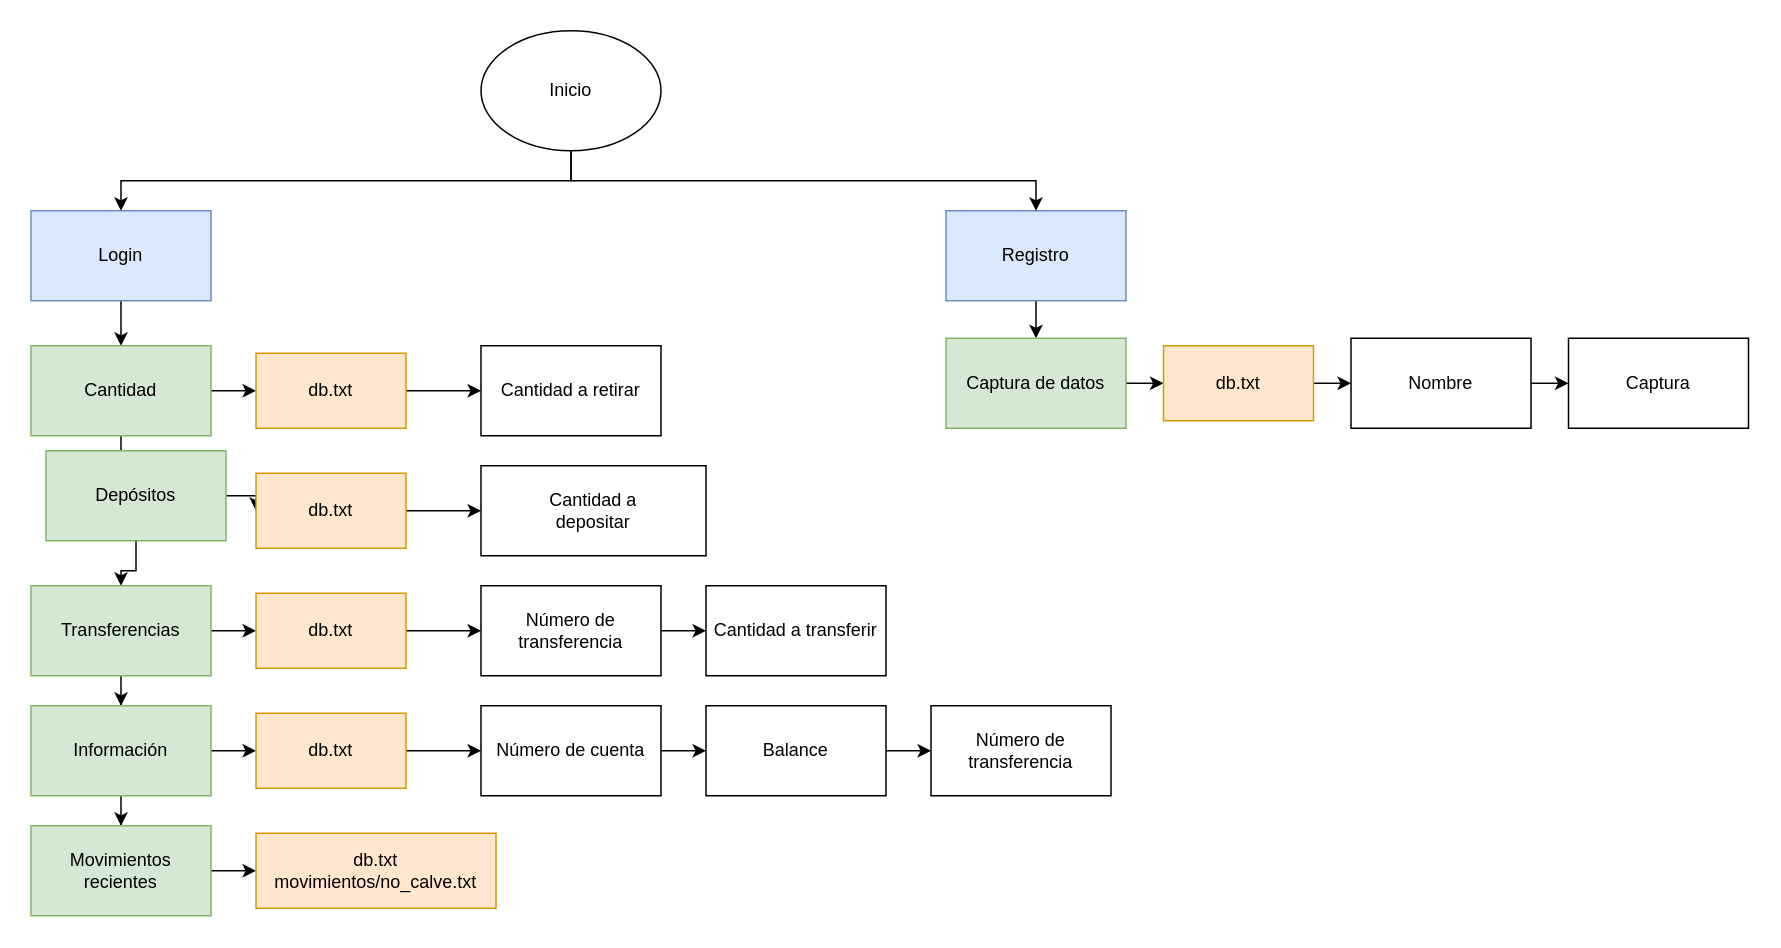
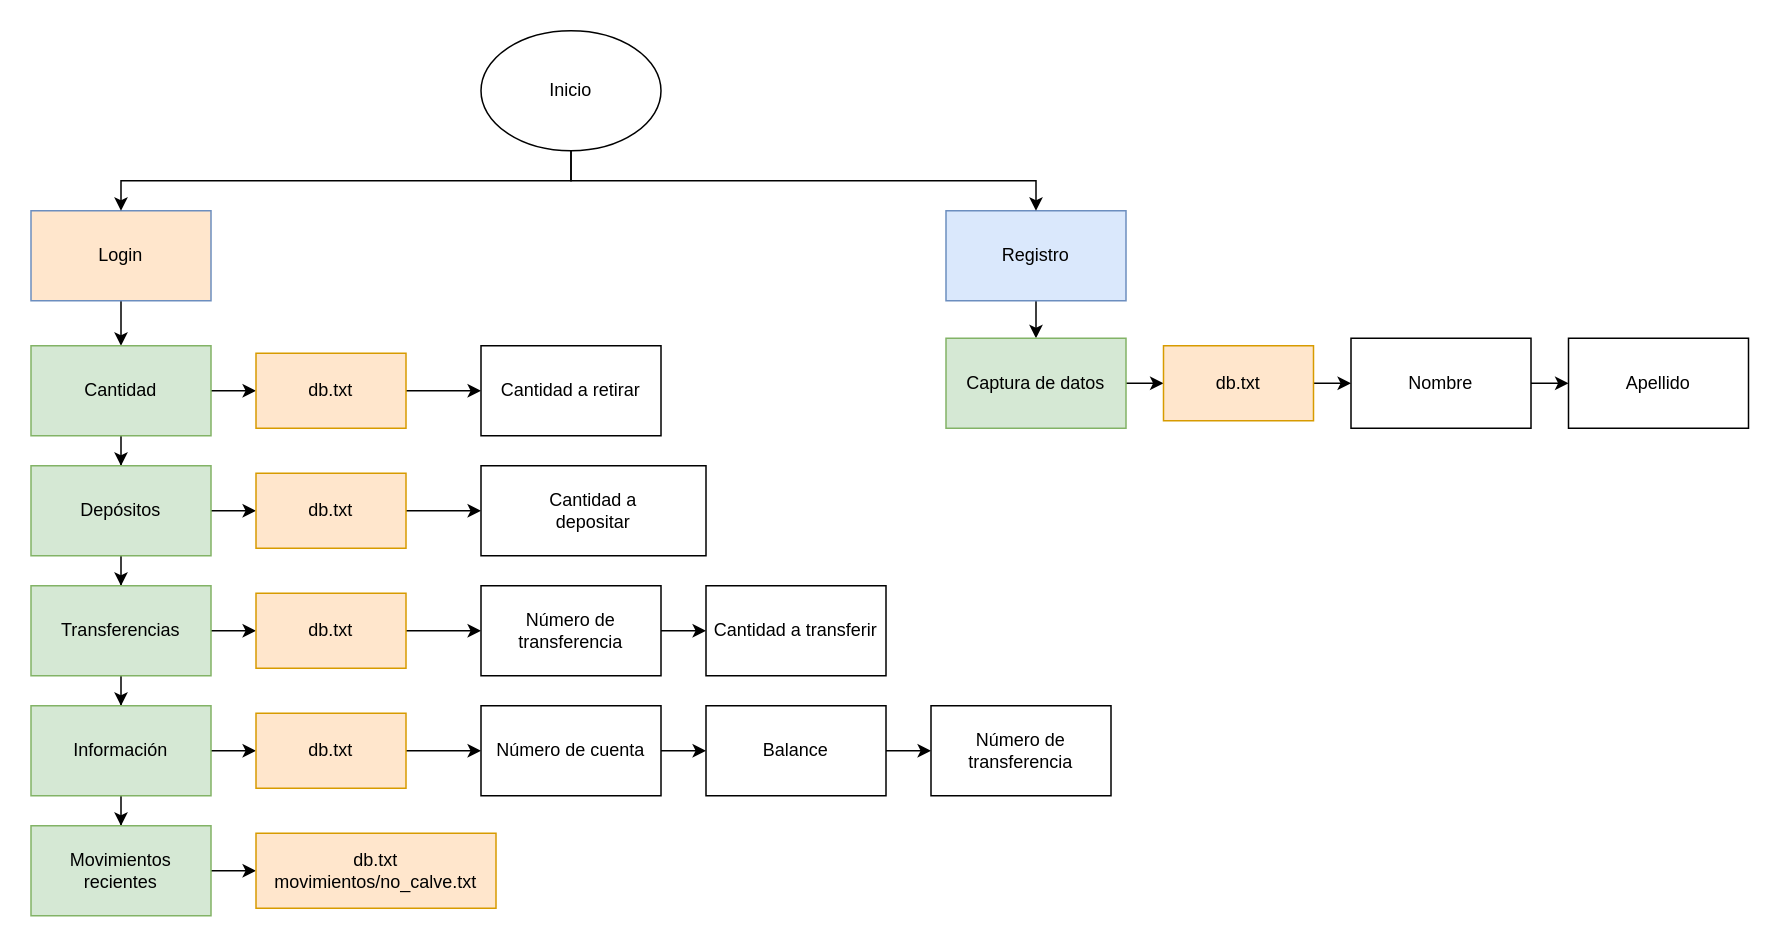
(121, 256) -> (121, 256)
(1658, 383) -> (1658, 383)
(136, 496) -> (121, 511)
